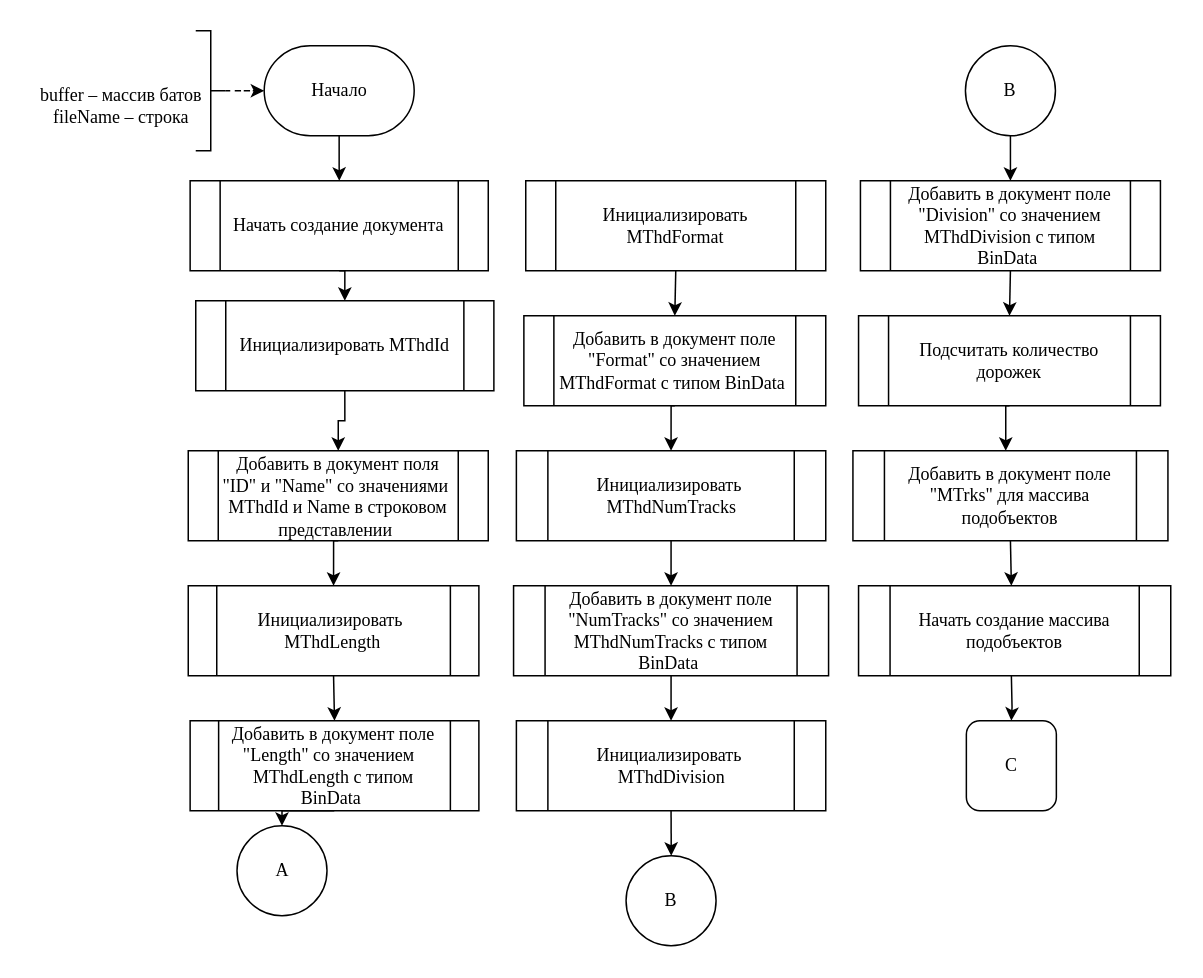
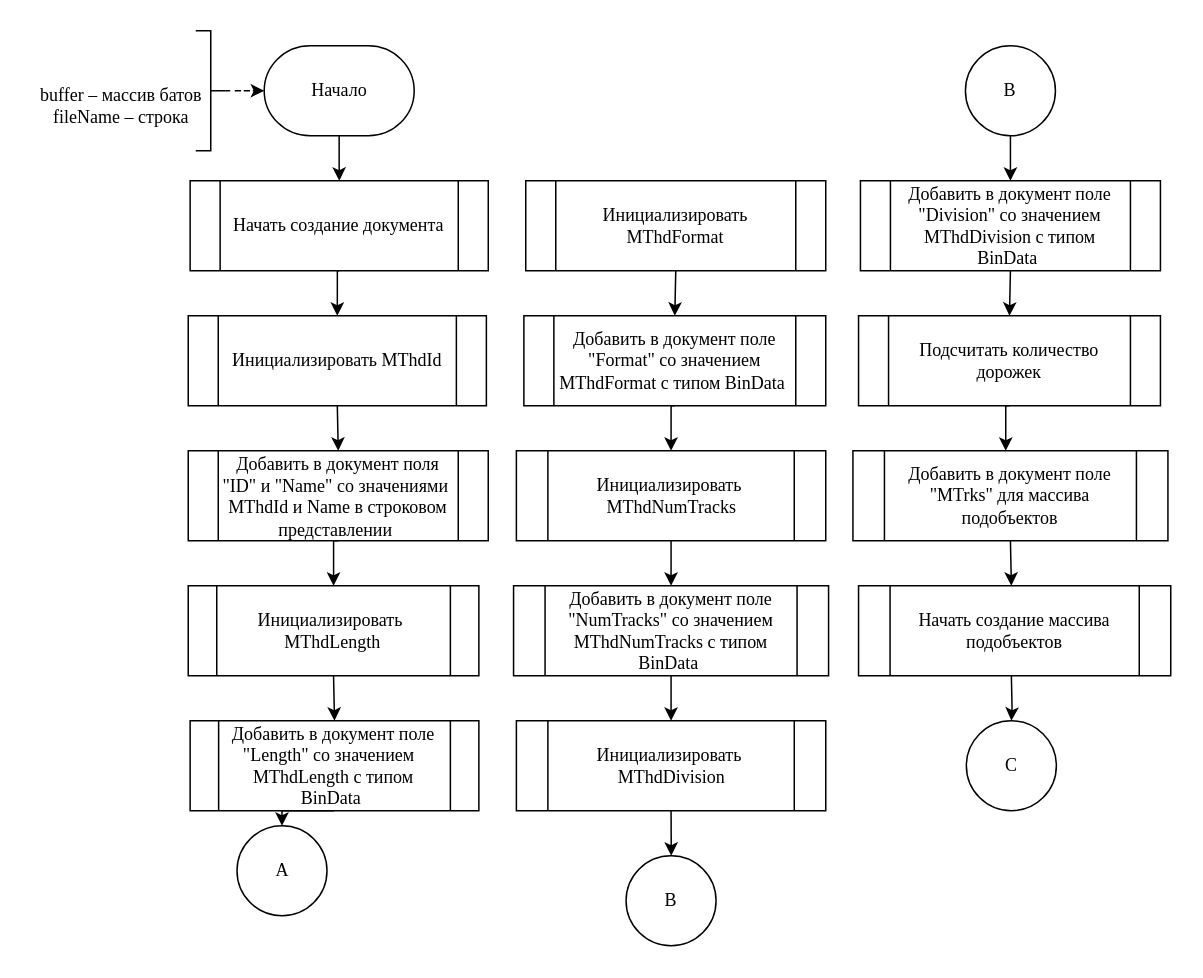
(345, 346) -> (337, 361)
(1011, 766) -> (1011, 766)
